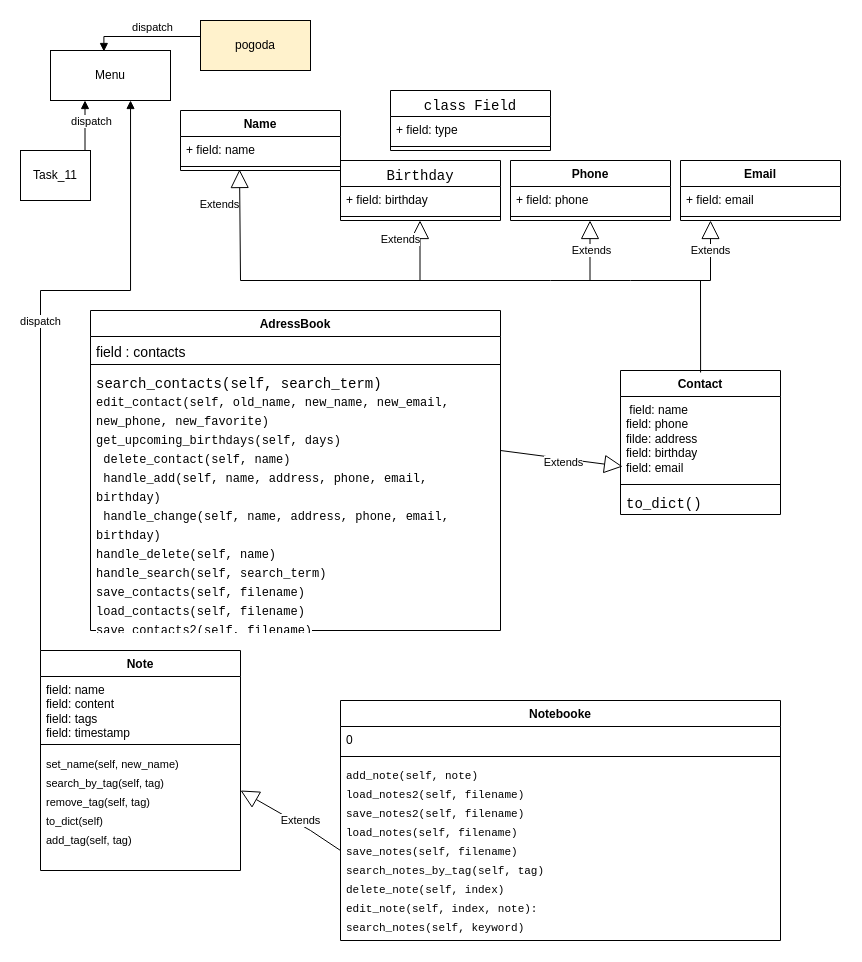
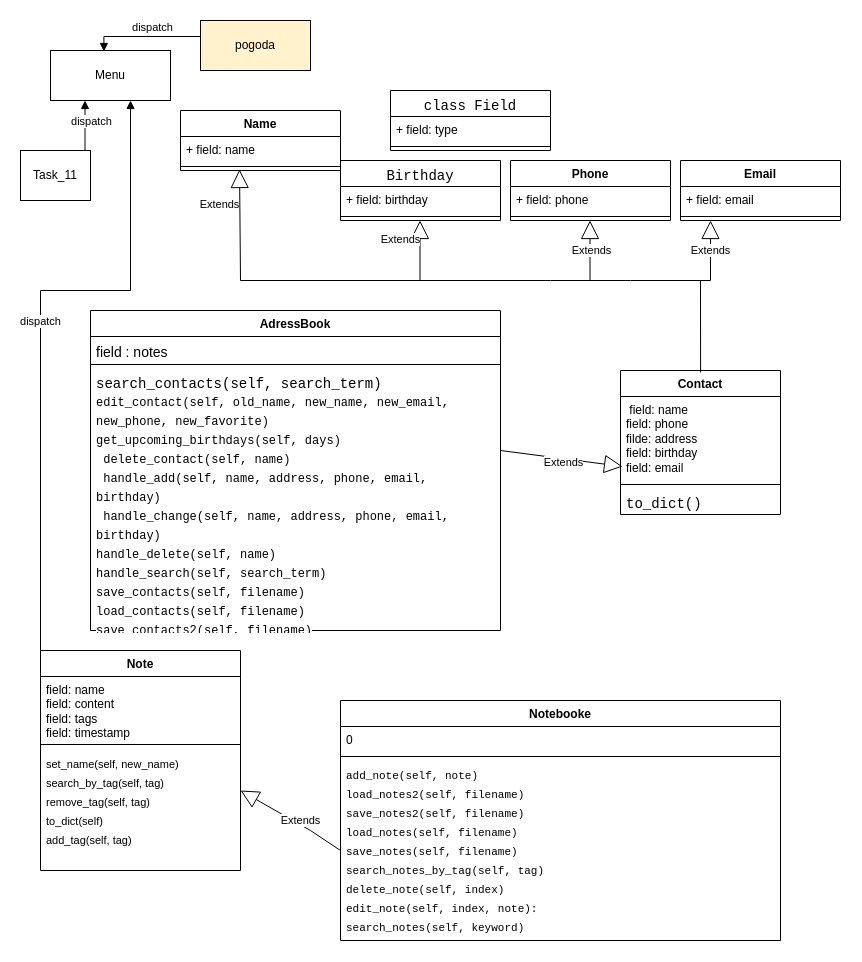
(142, 351) -> (132, 351)
